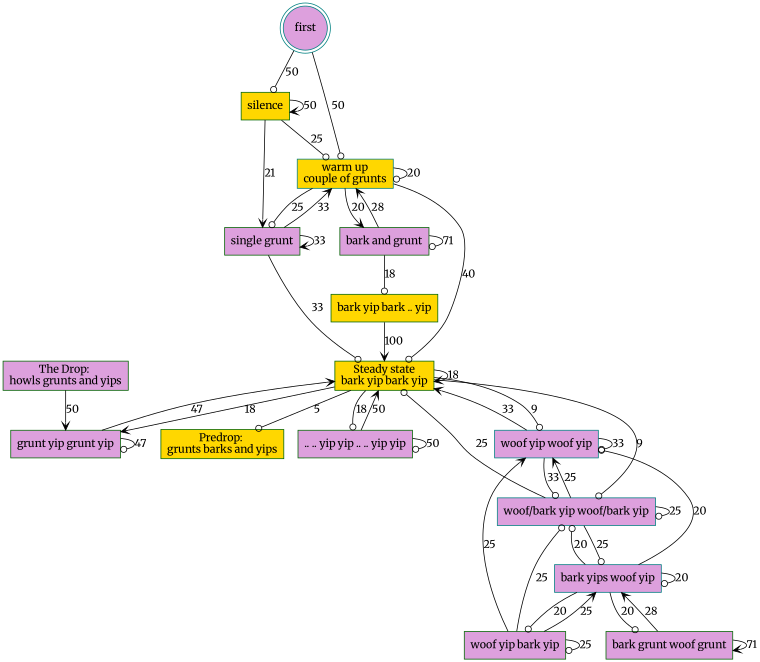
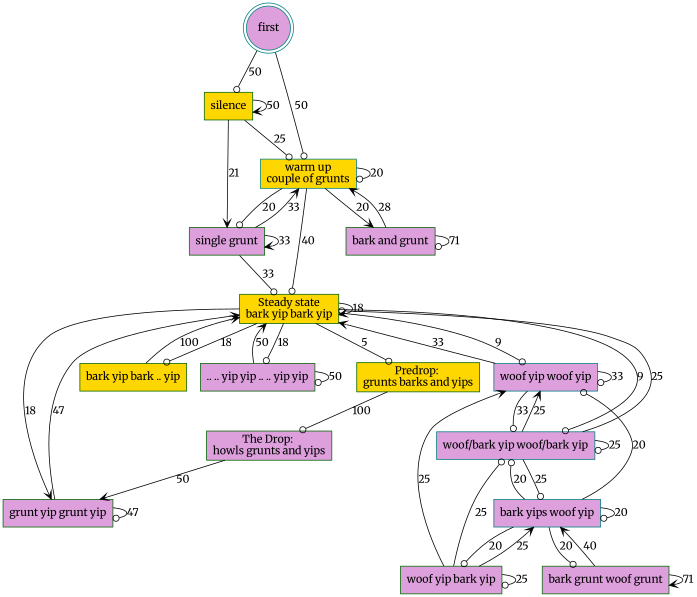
(298, 208) -> (269, 208)
(384, 272) -> (213, 342)
none -> (347, 410)
(651, 612) -> (590, 547)
